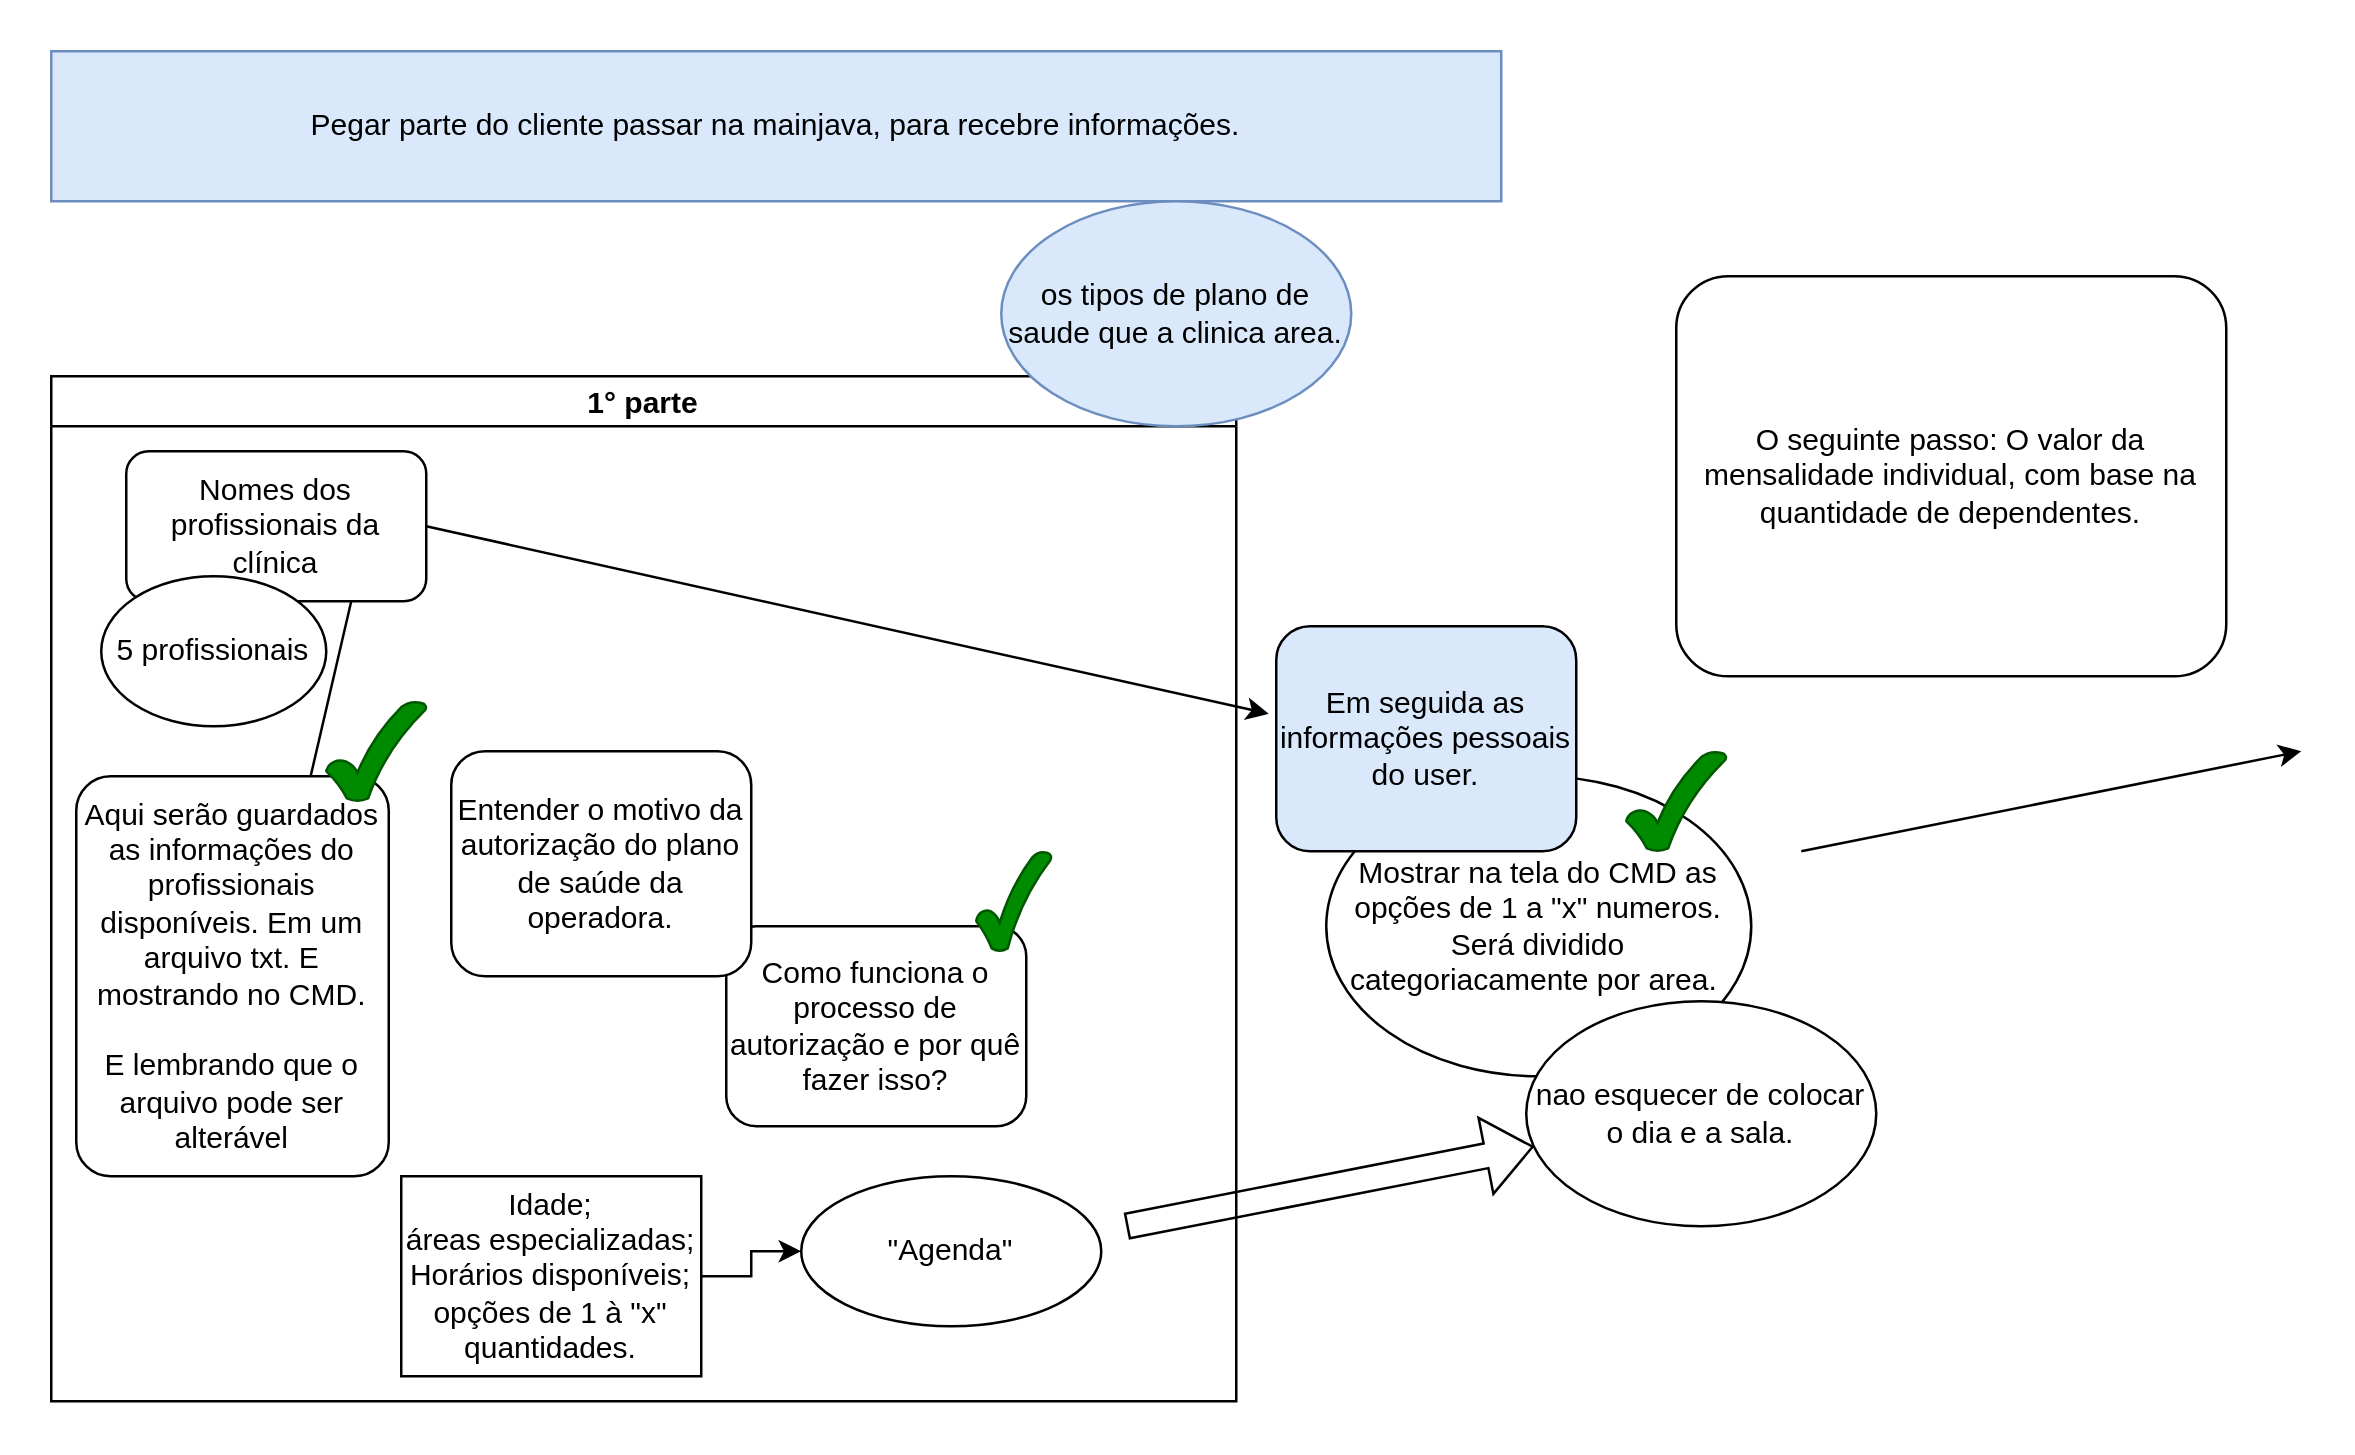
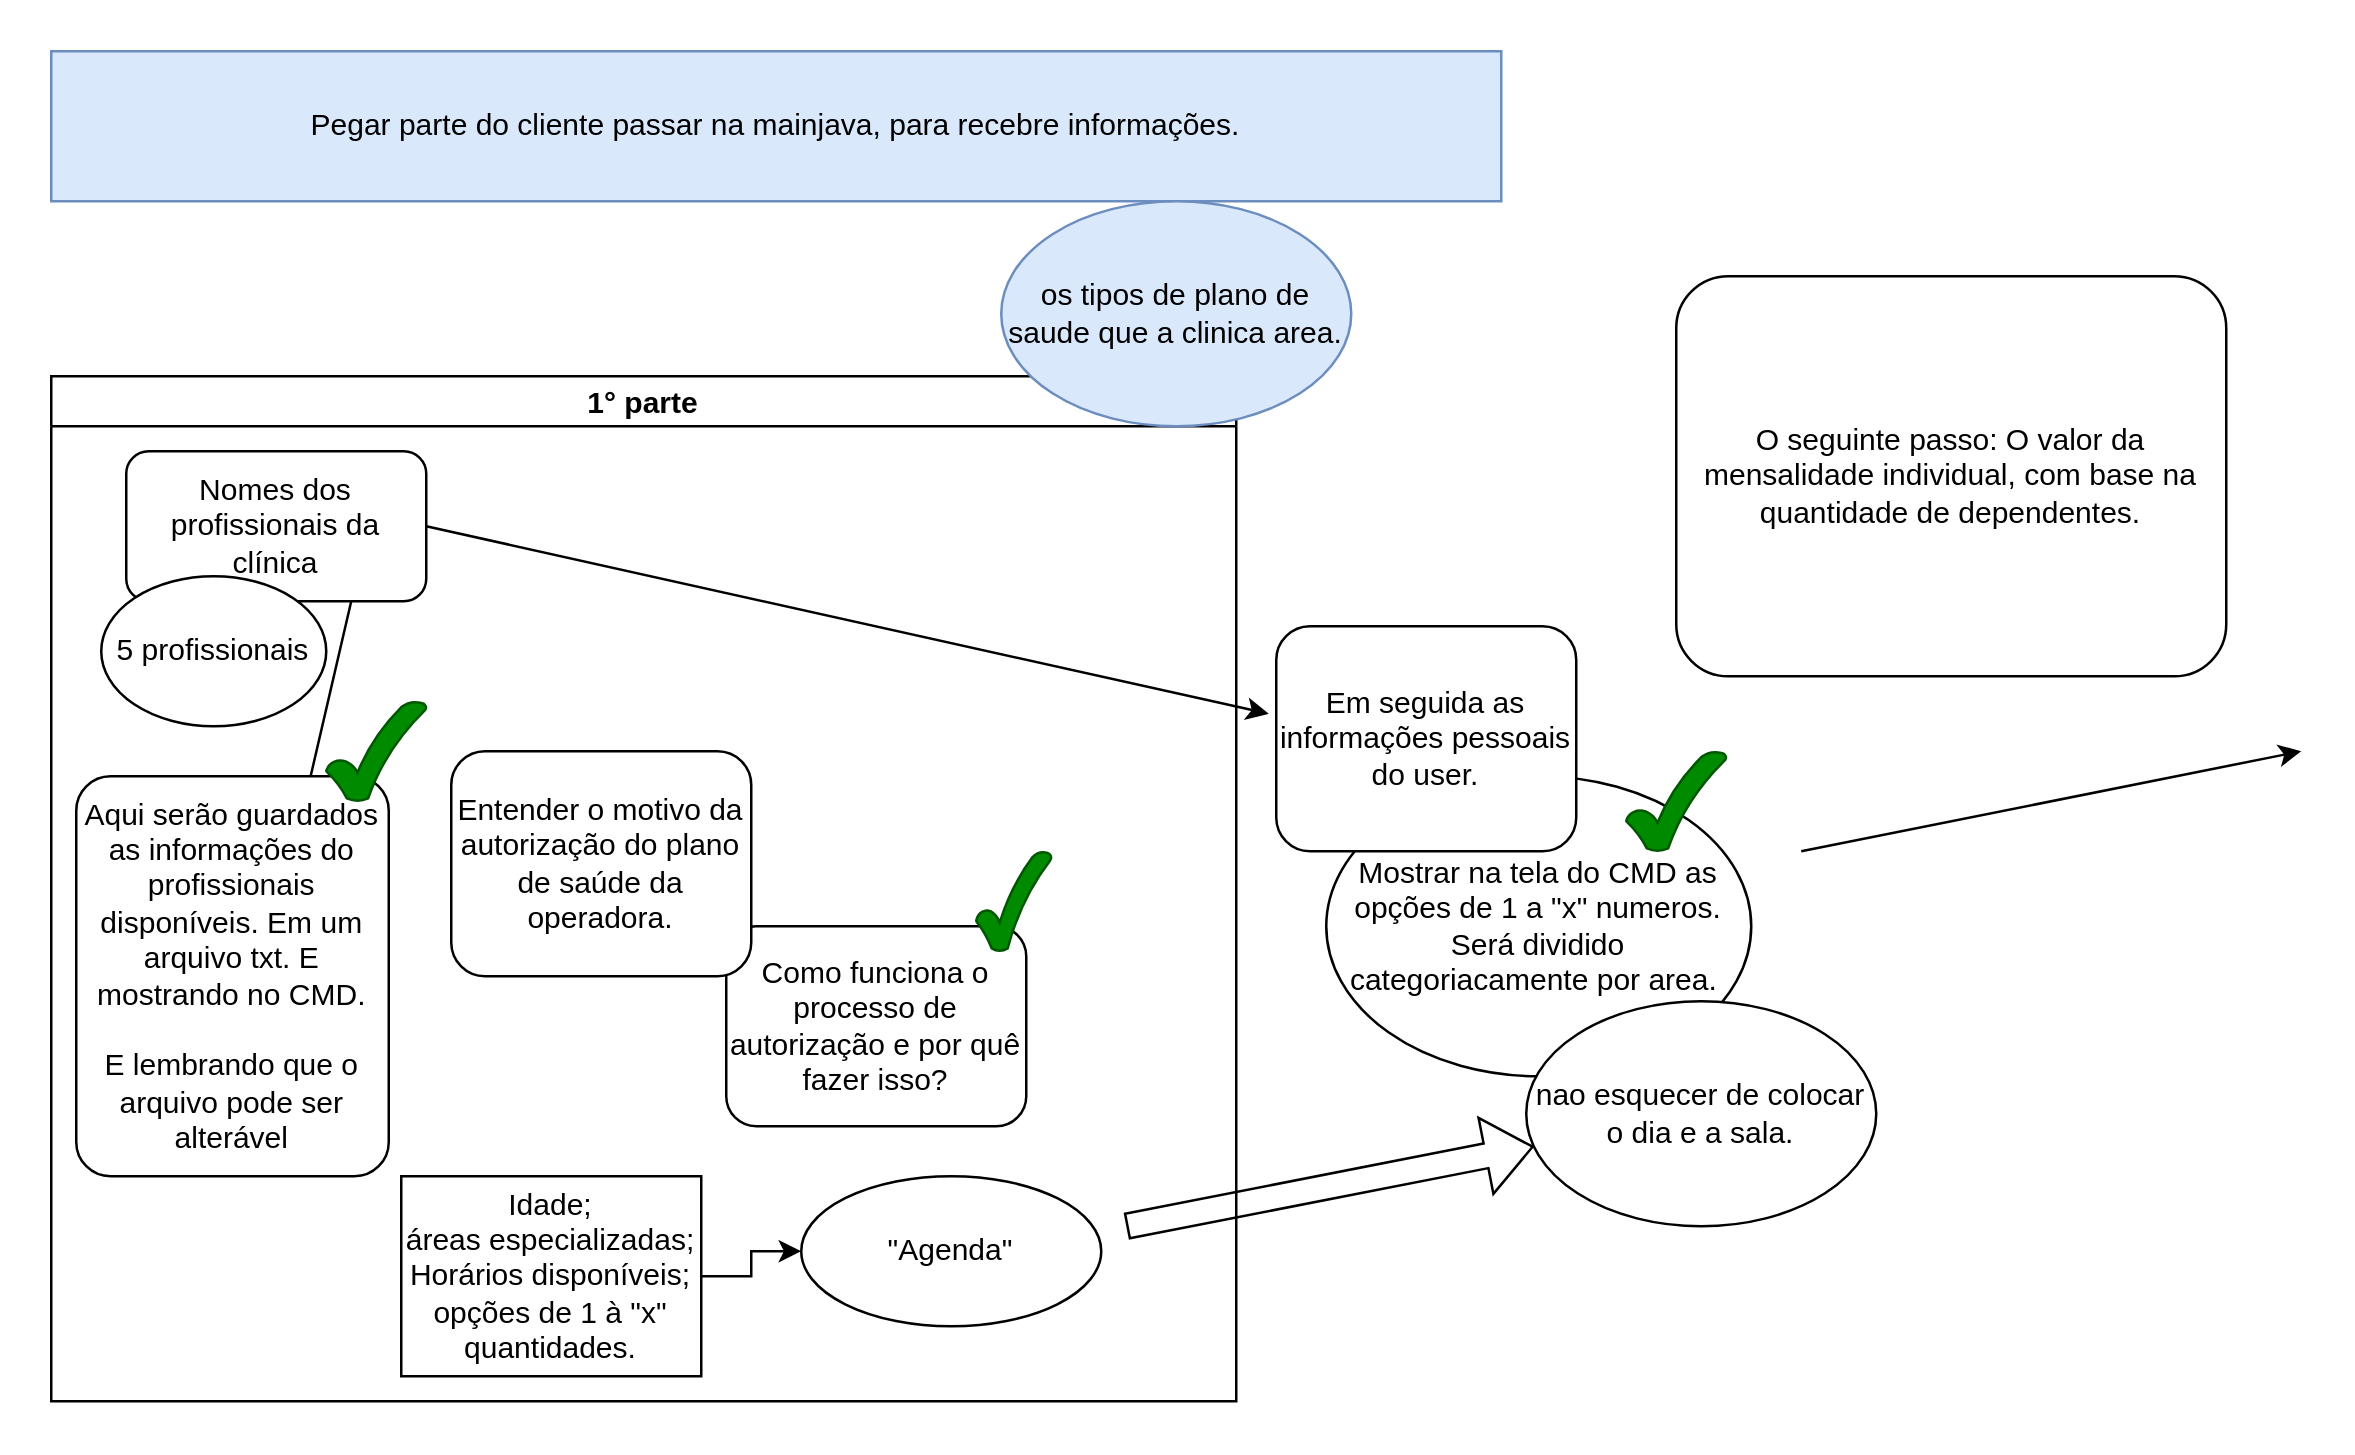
(1426, 739) -> (1426, 739)
